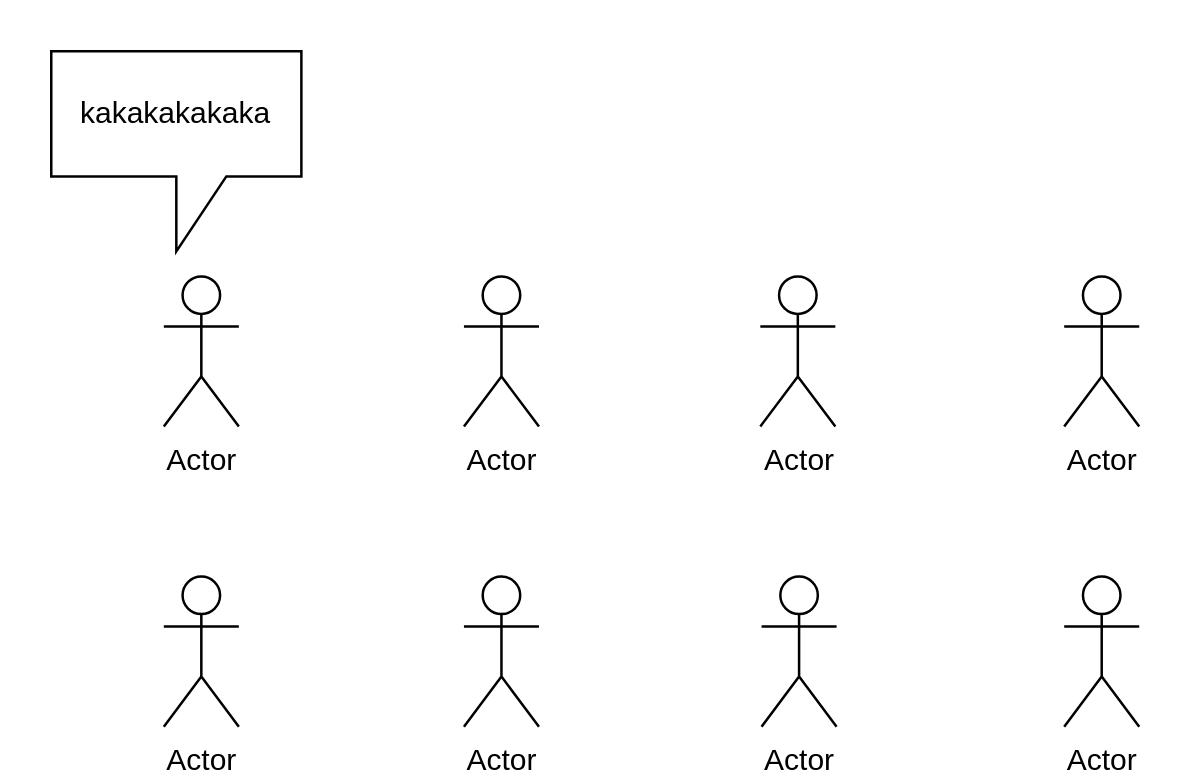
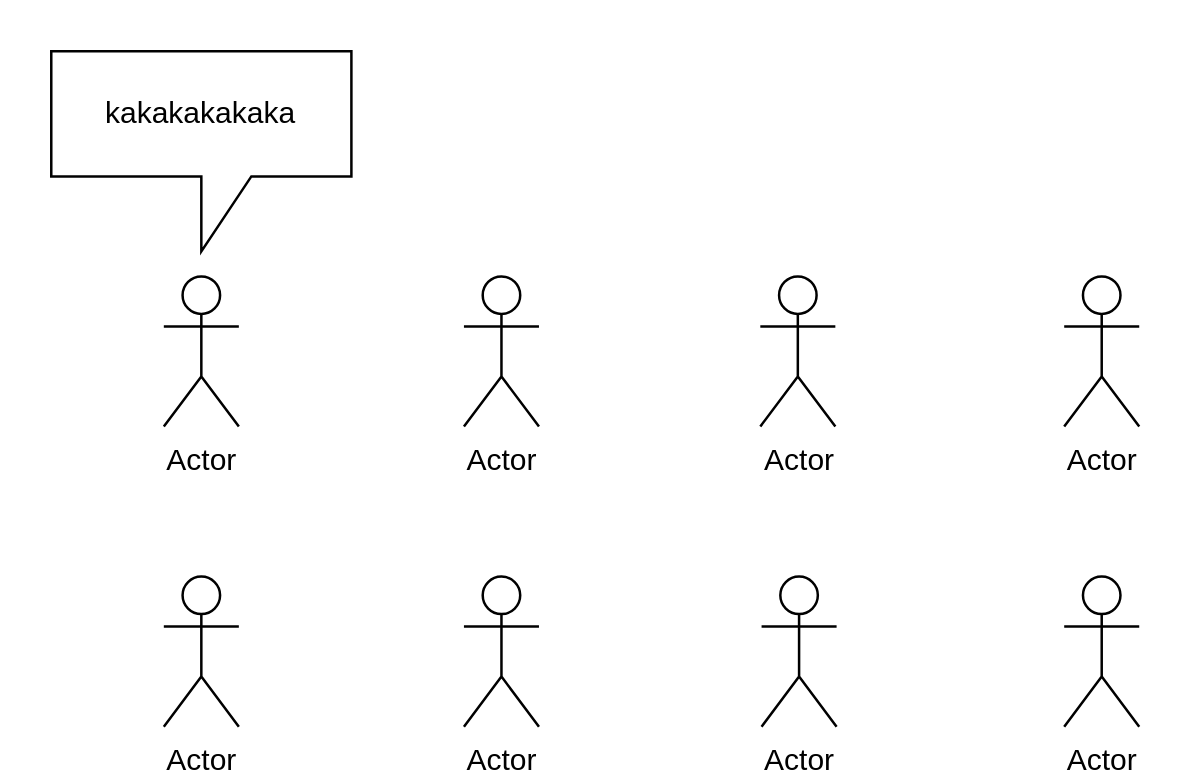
(176, 151) -> (201, 151)
